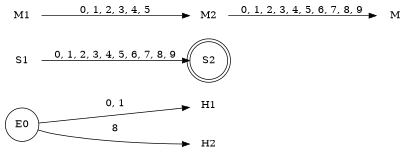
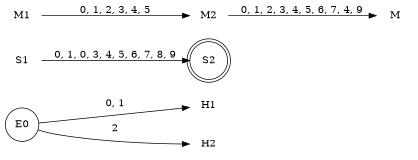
(302, 10) -> (302, 10)
(115, 55) -> (115, 55)
(115, 129) -> (115, 129)
